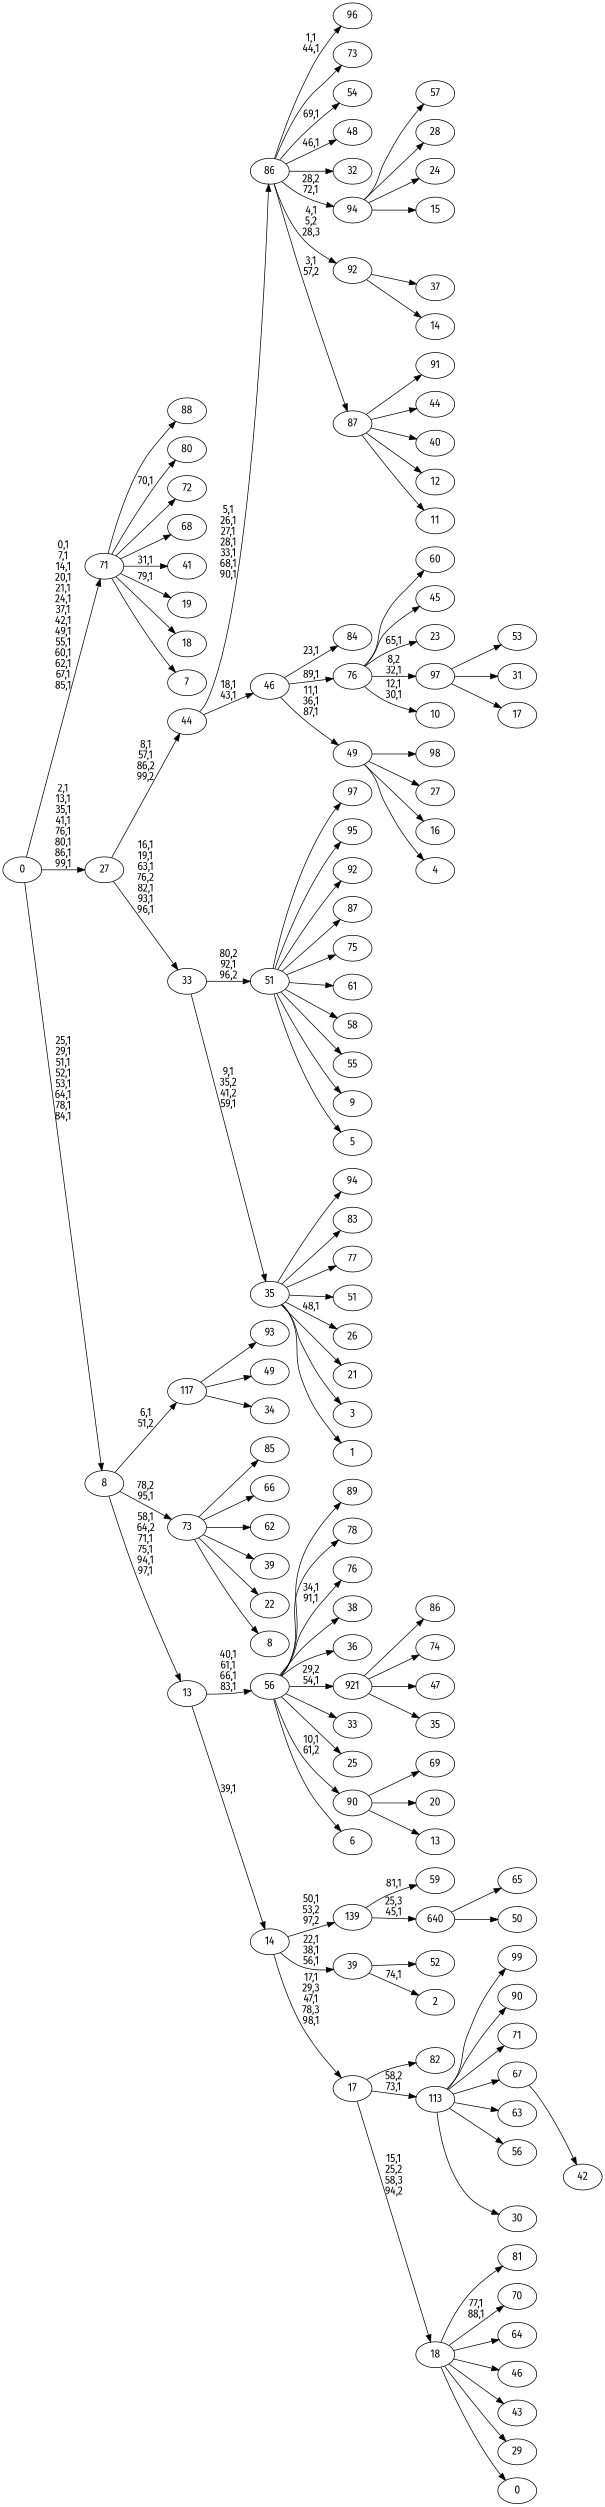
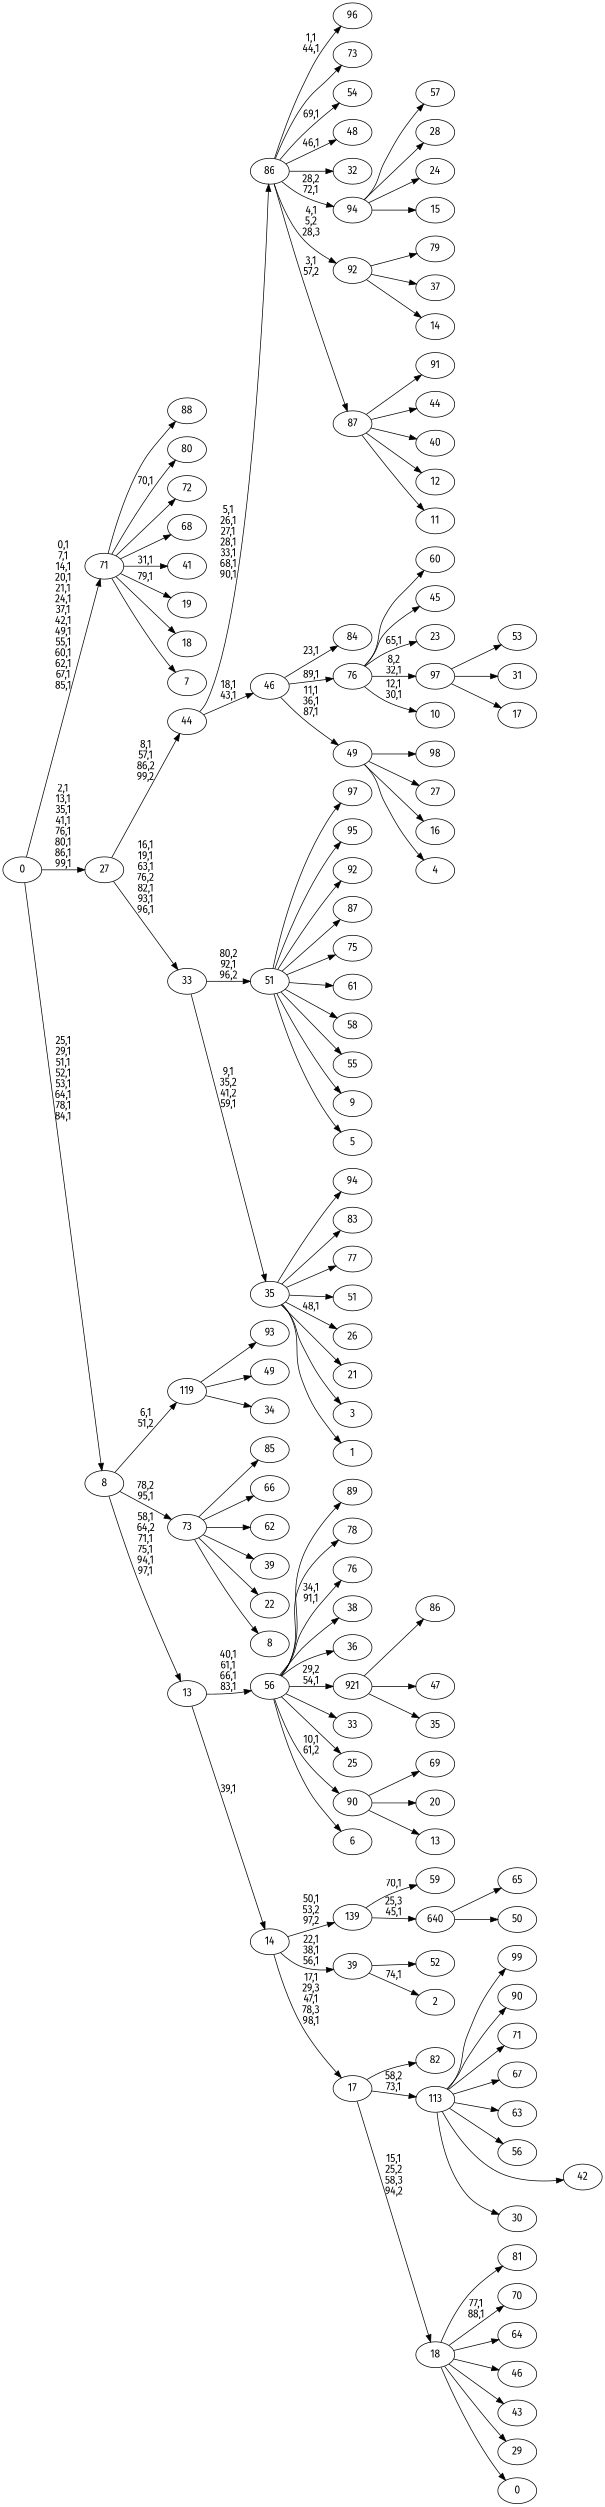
none -> (435, 249)
(187, 1391) -> (187, 1391)
(435, 1648) -> none
(394, 1884) -> (394, 1884)
(554, 2120) -> (488, 2166)
